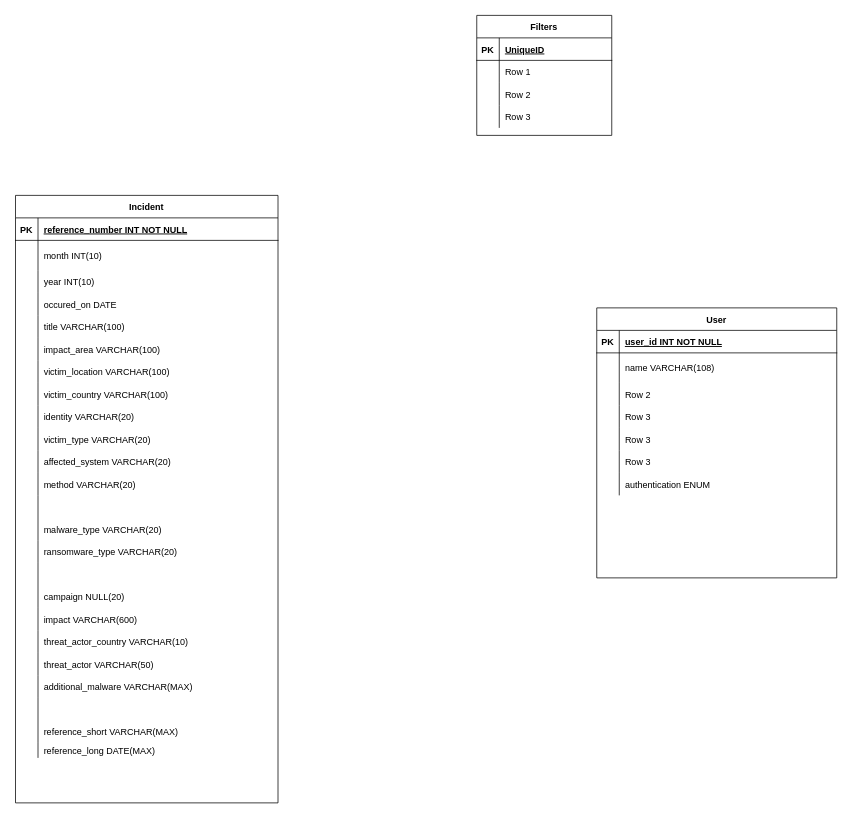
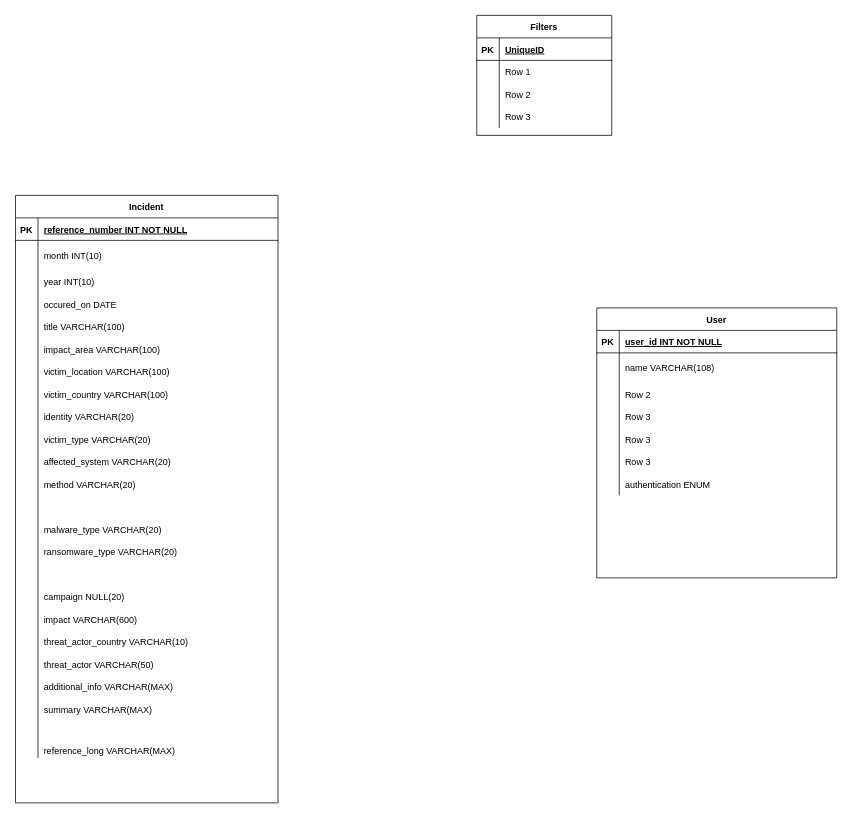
(116, 687) -> (108, 687)
none -> (158, 709)
(158, 732) -> none
(102, 751) -> (109, 751)
